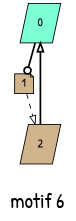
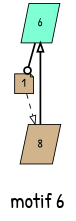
(40, 23) -> (40, 23)
(40, 144) -> (40, 144)
